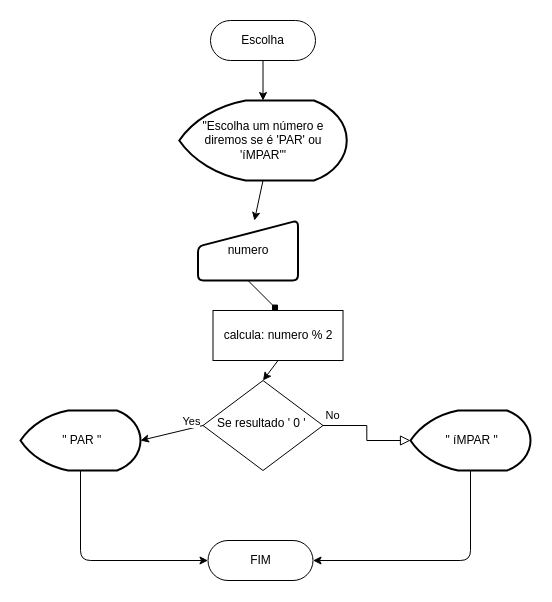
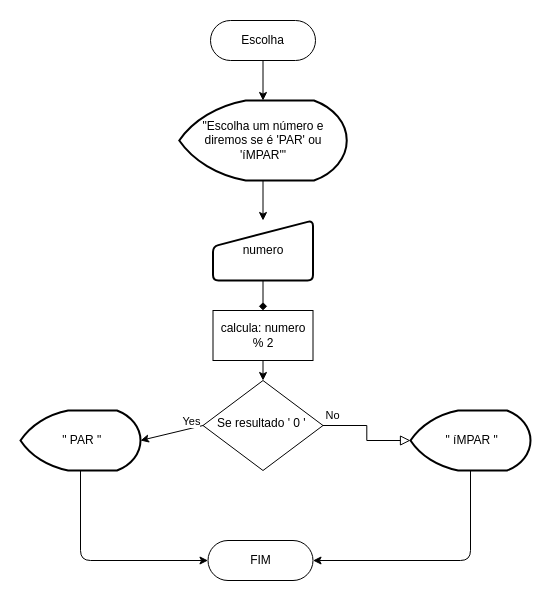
(248, 251) -> (263, 251)
(278, 336) -> (263, 336)
